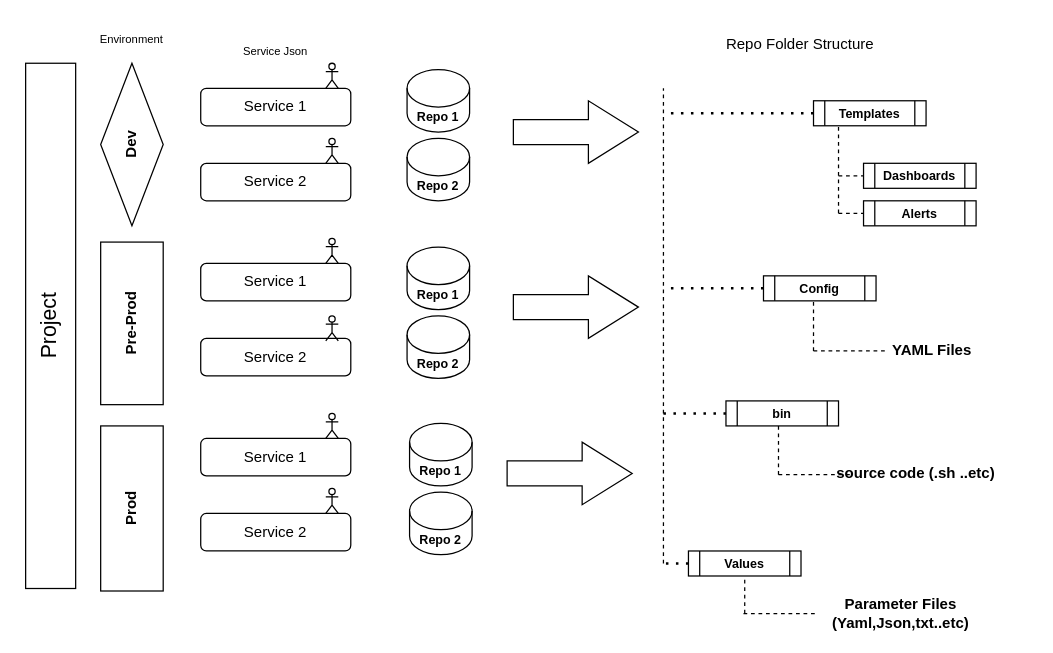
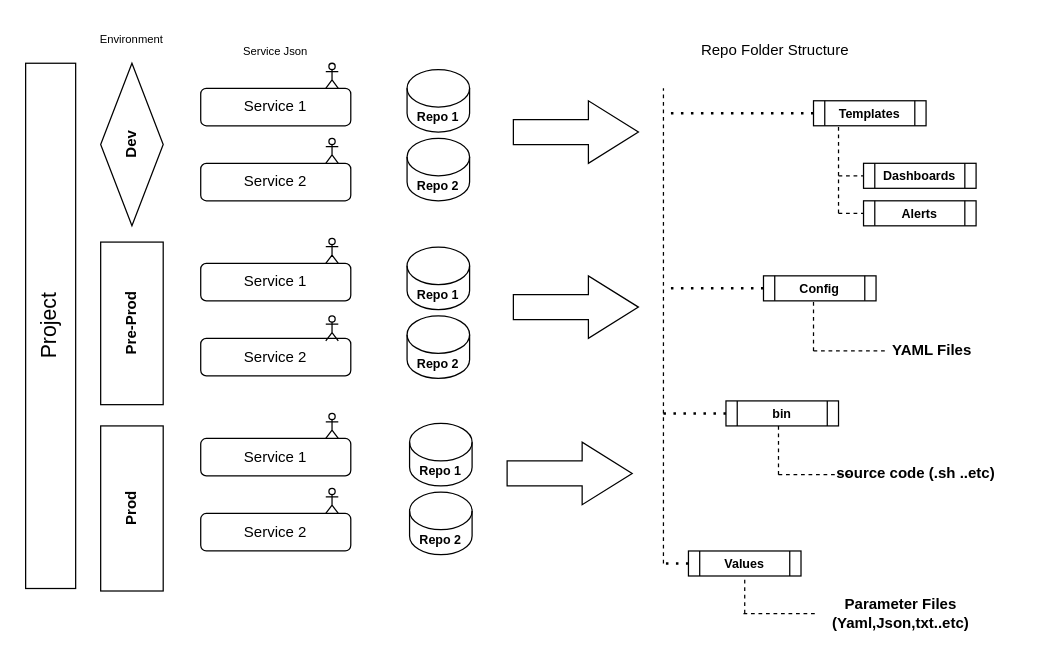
(800, 44) -> (775, 51)
